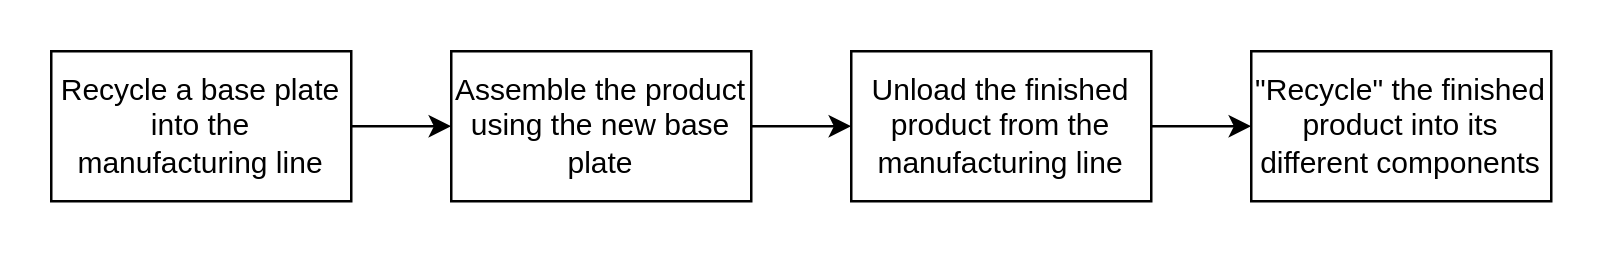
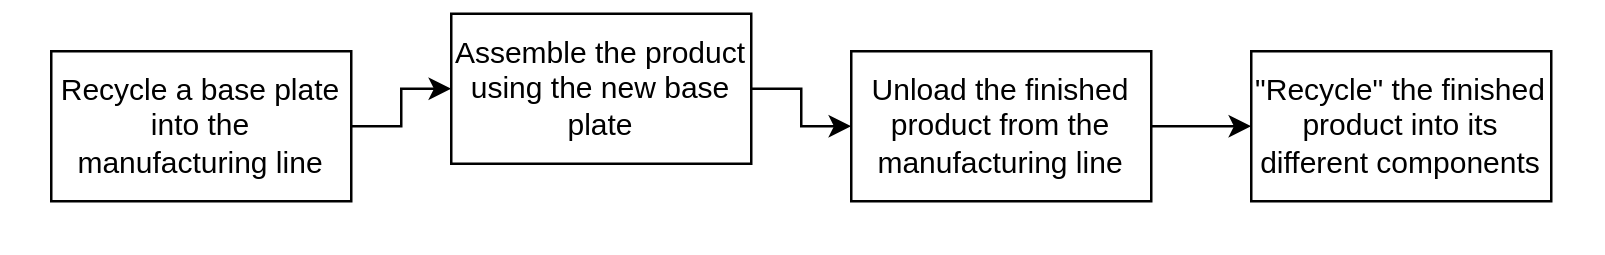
(601, 126) -> (601, 89)
